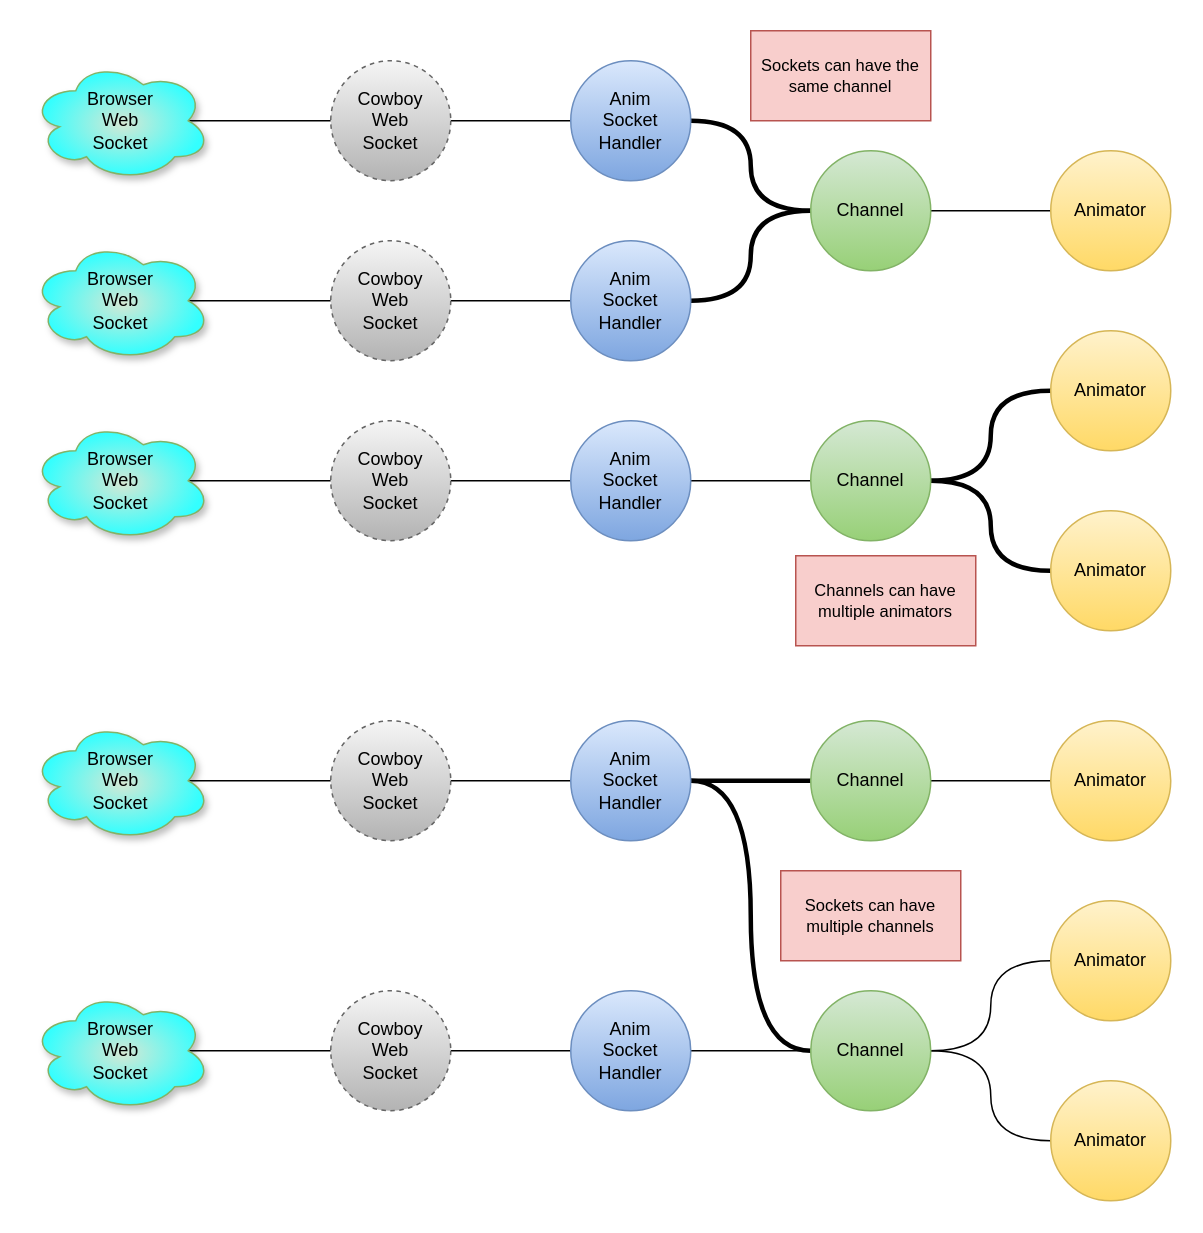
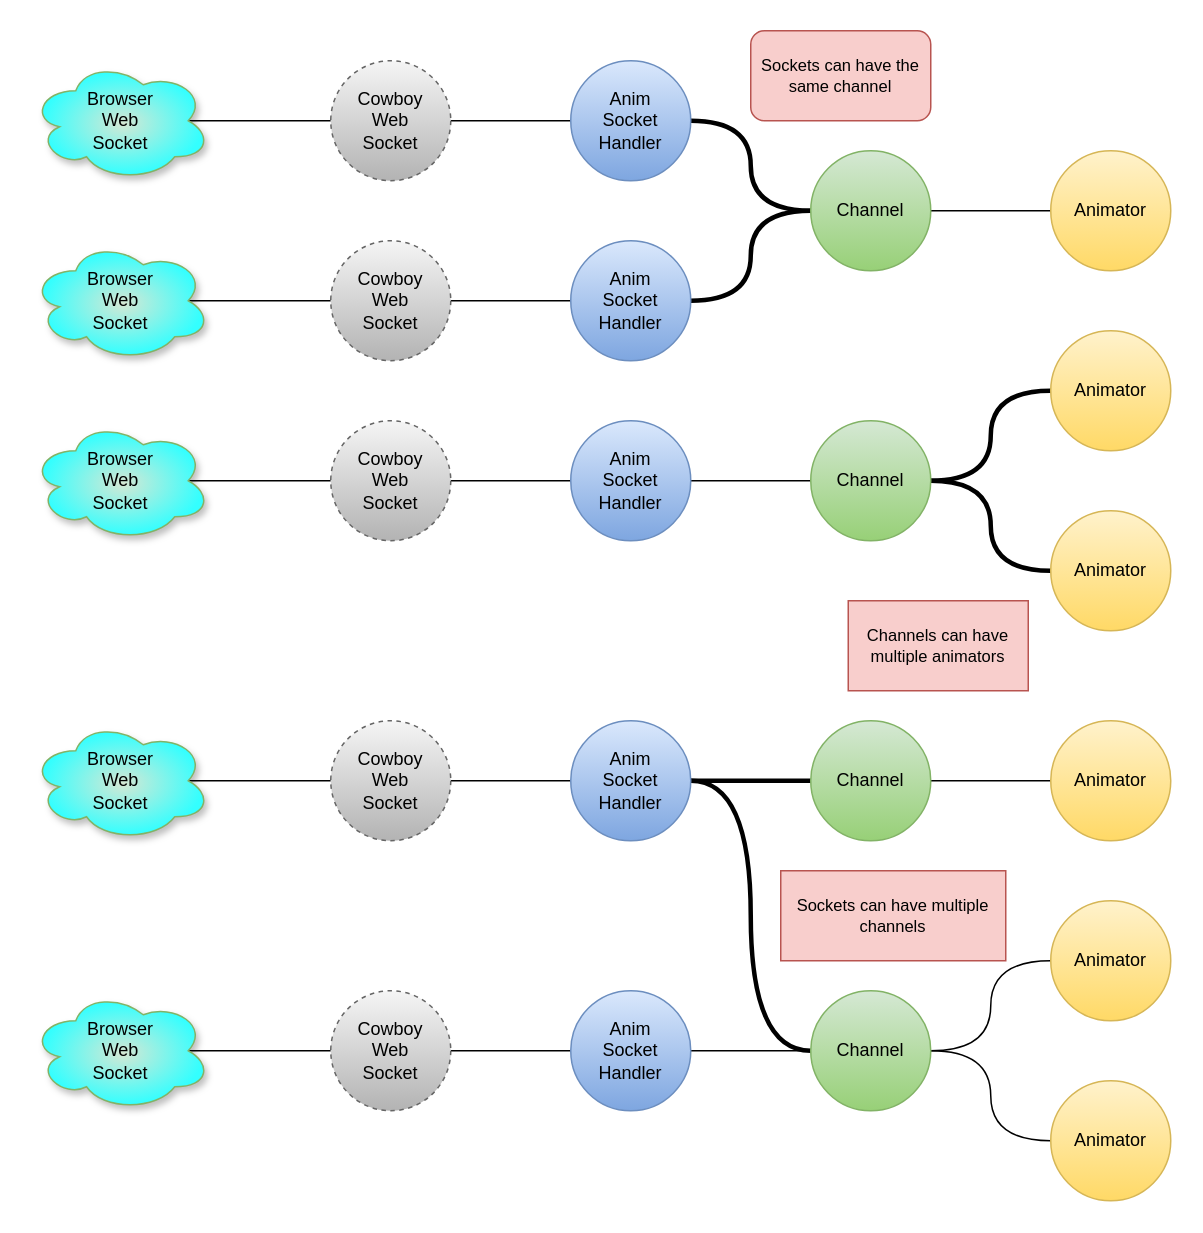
(841, 76) -> (841, 76)
(886, 601) -> (938, 646)
(871, 916) -> (893, 916)
